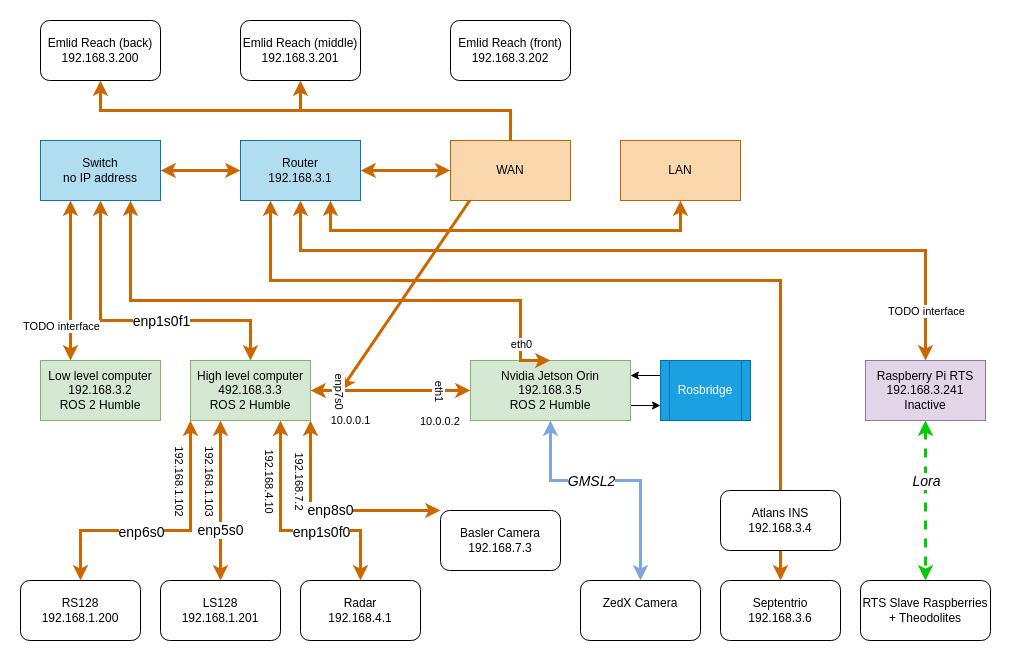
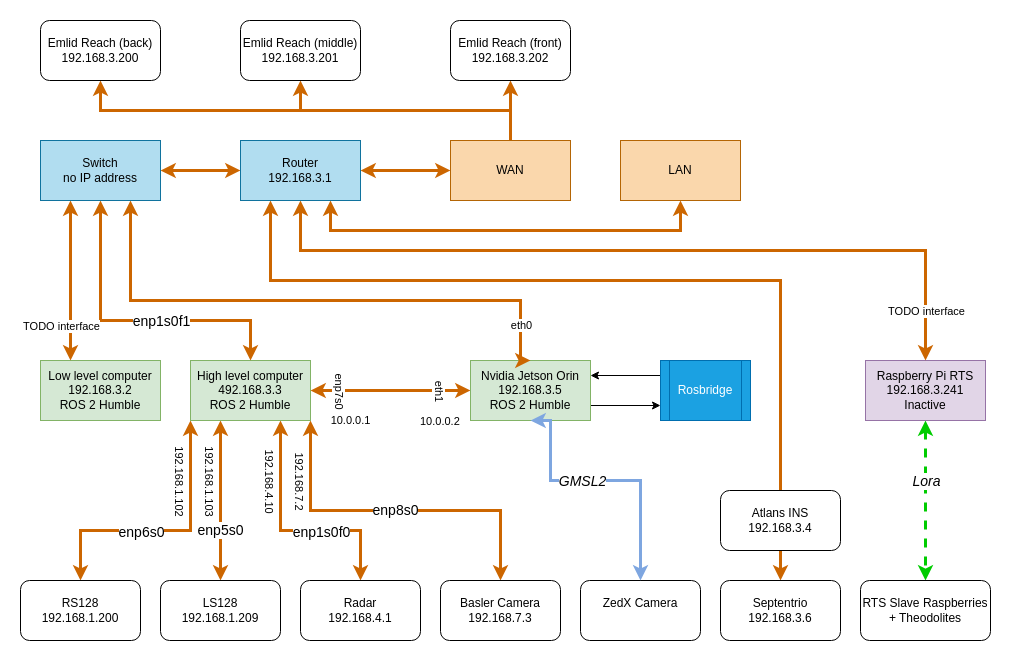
(409, 290) -> (511, 100)
(551, 391) -> (531, 391)
(501, 541) -> (501, 611)
(221, 611) -> (221, 611)
